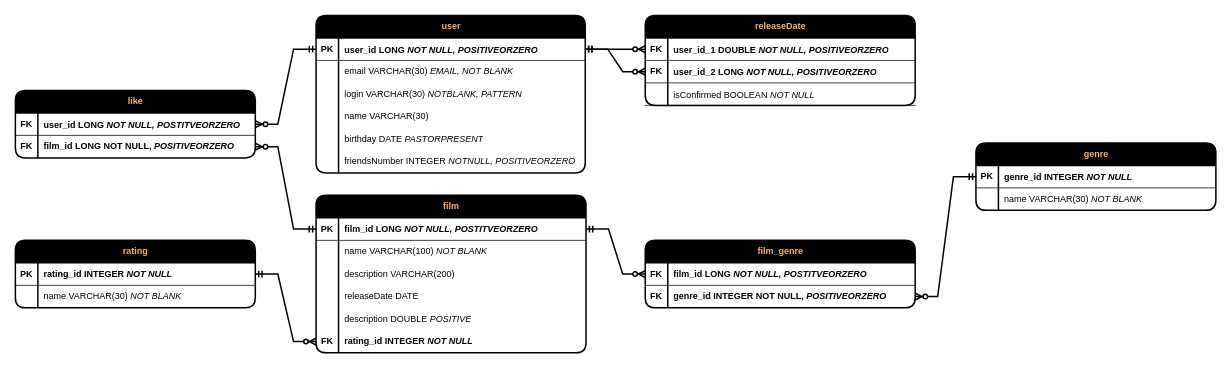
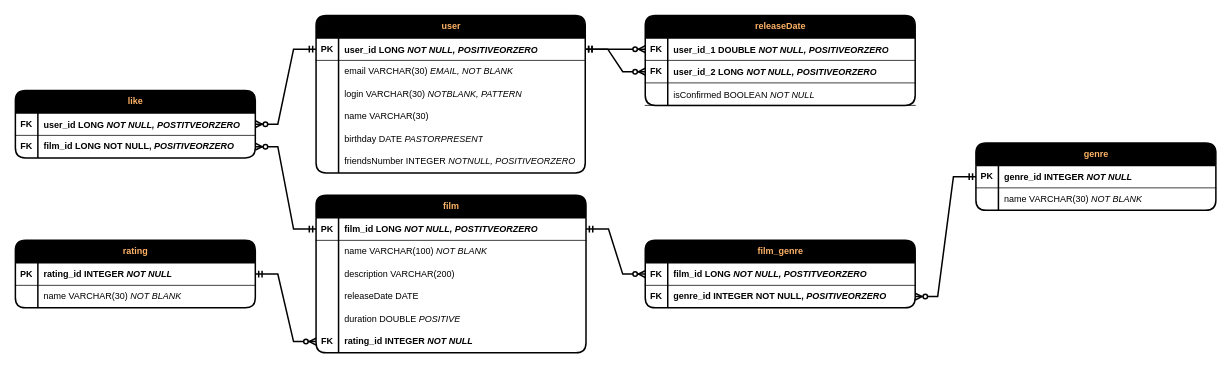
(408, 319) -> (402, 319)
